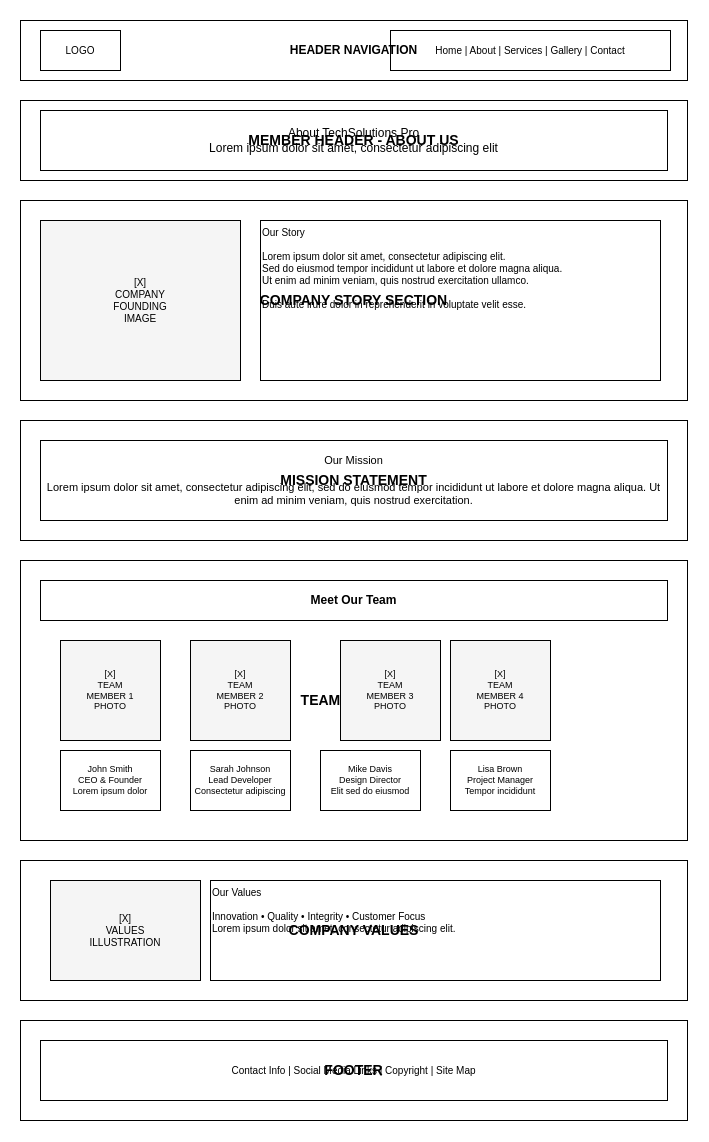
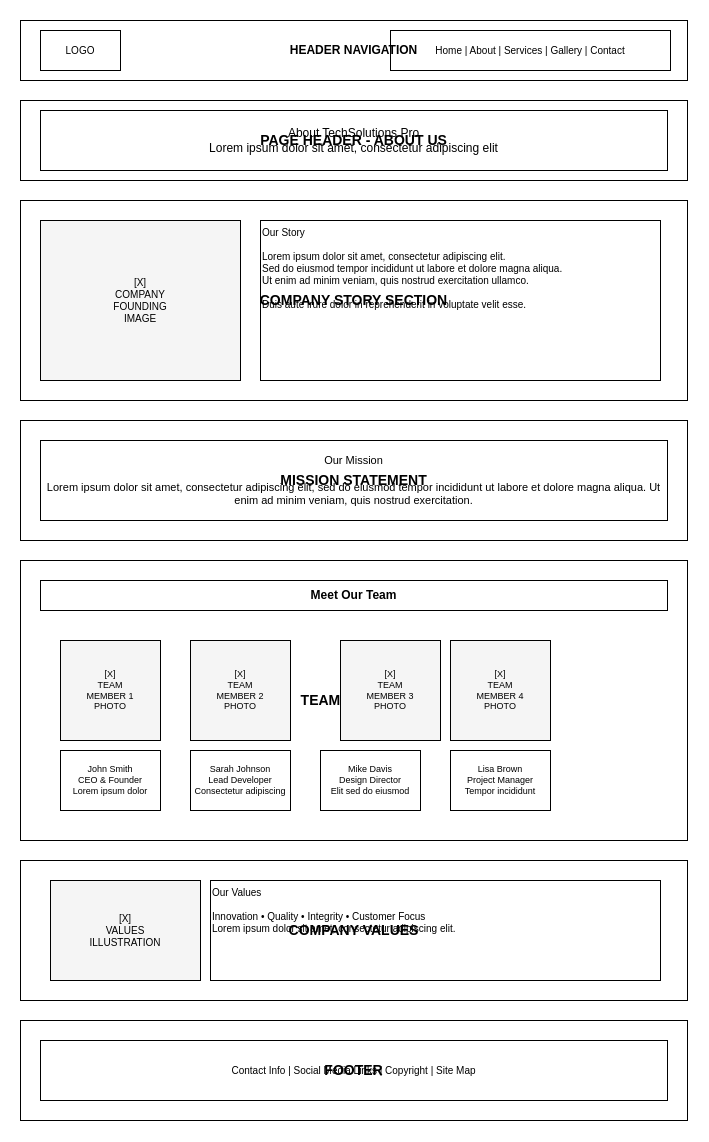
(354, 141) -> (354, 141)
(354, 601) -> (354, 596)
